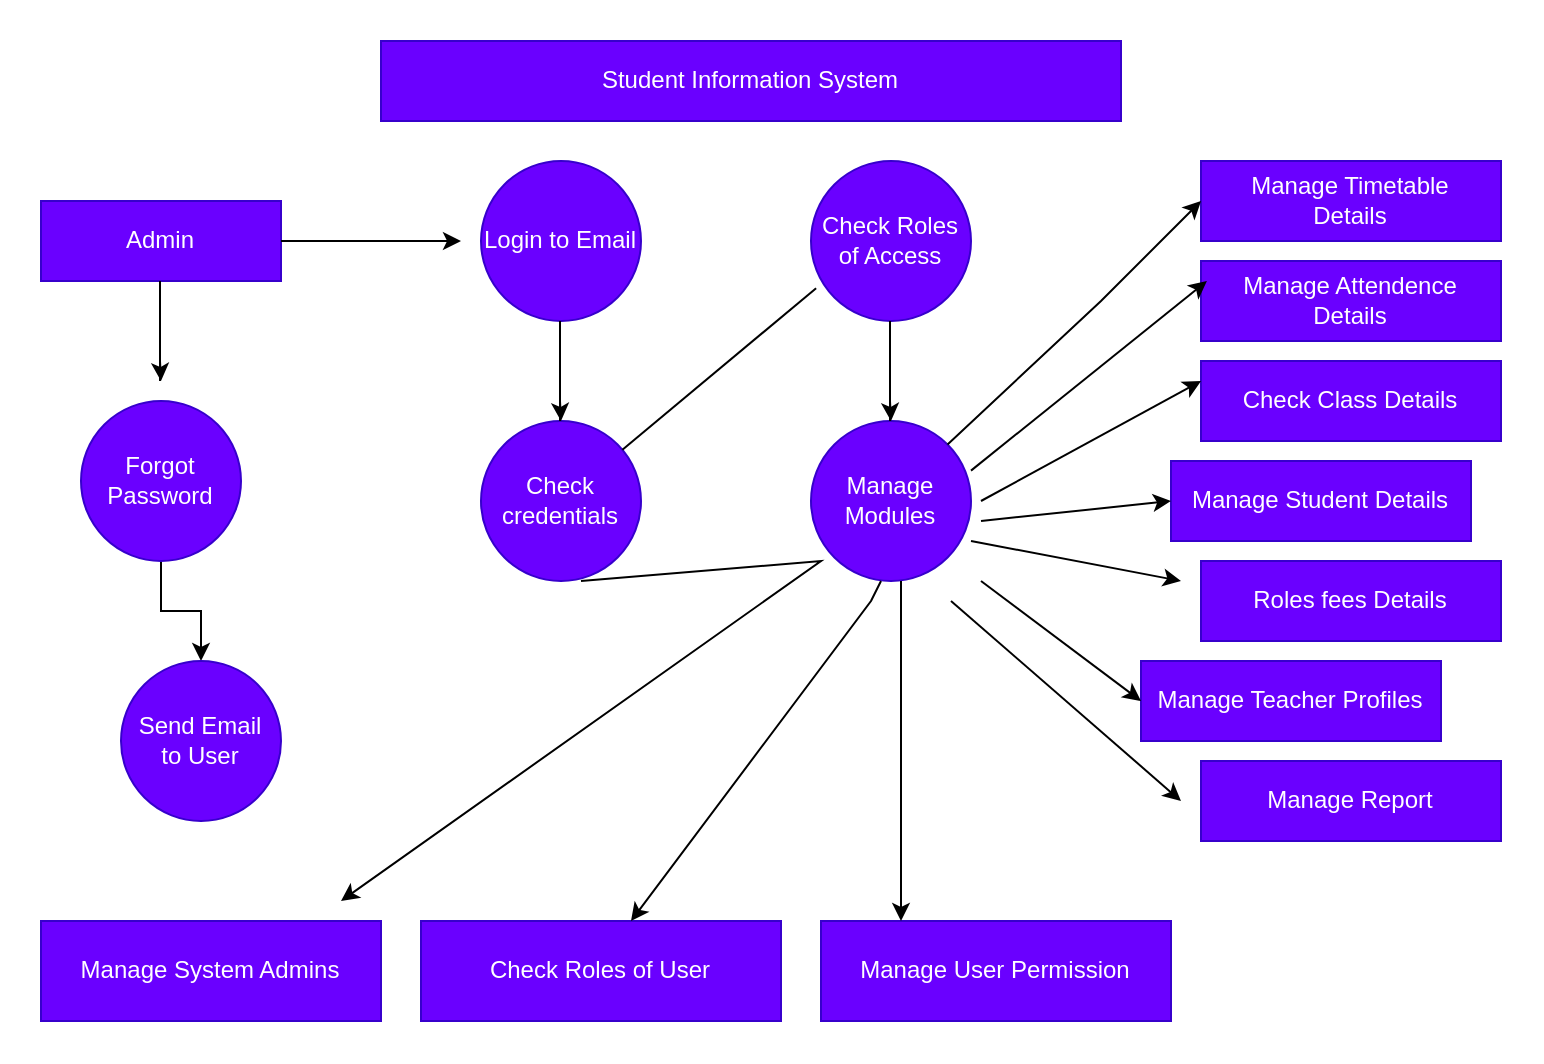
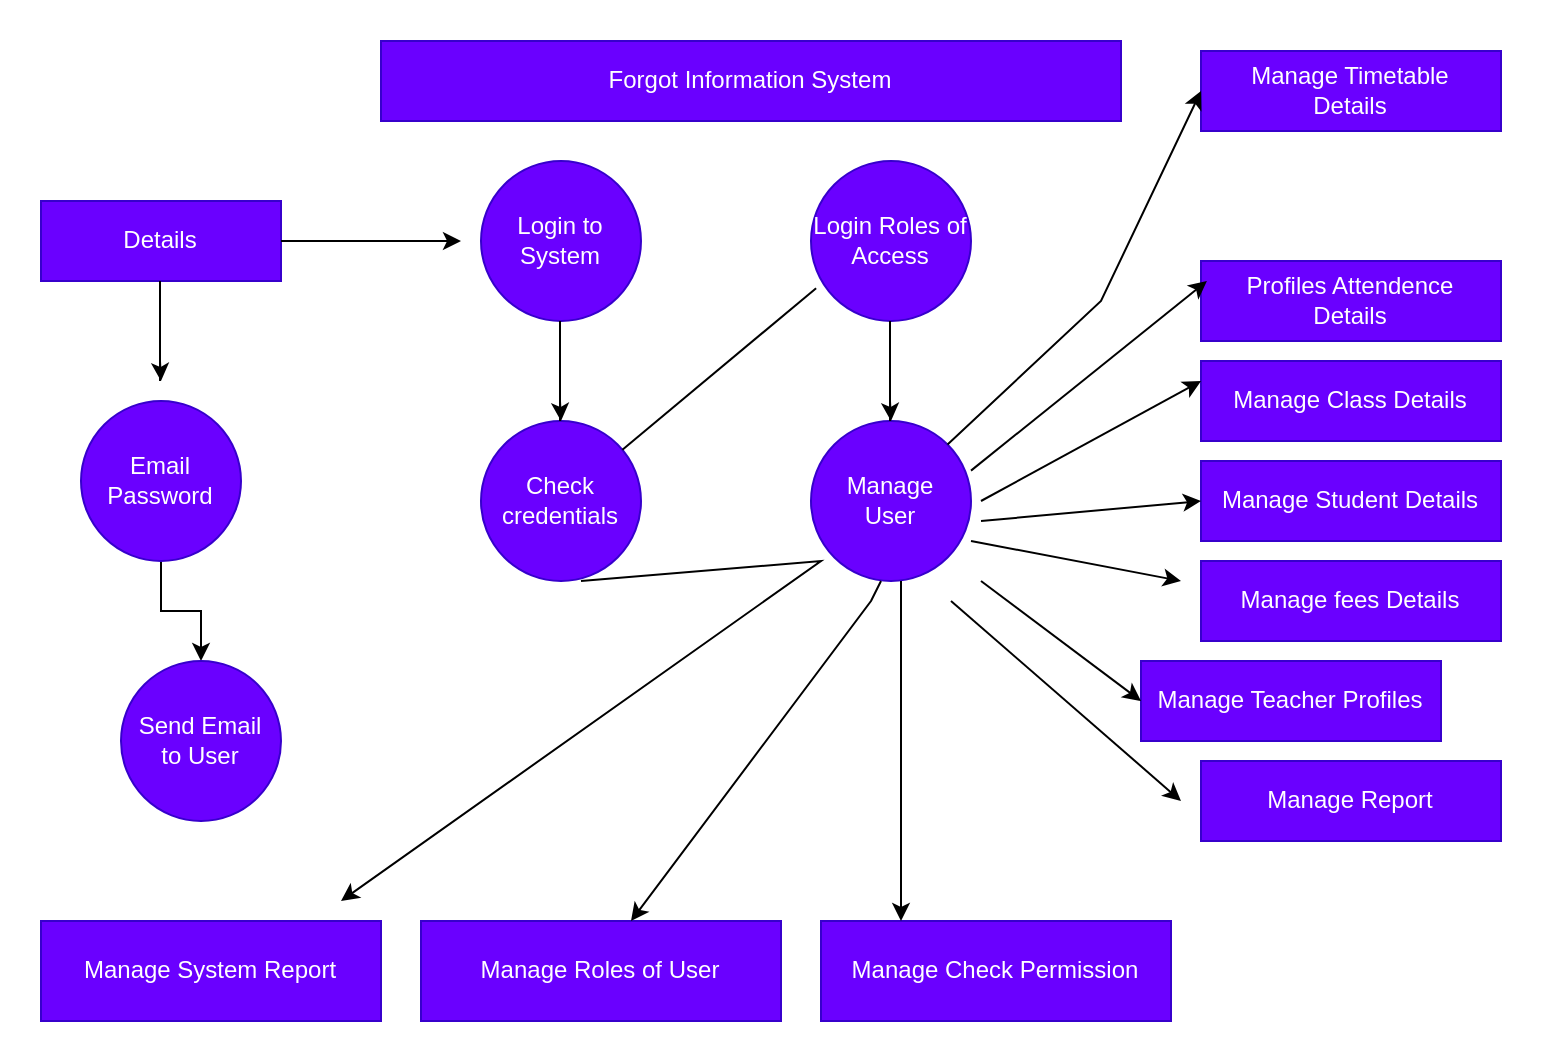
(751, 81) -> (751, 81)
(1351, 201) -> (1351, 91)
(161, 241) -> (161, 241)
(561, 241) -> (561, 241)
(891, 241) -> (891, 241)
(1351, 301) -> (1351, 301)
(1351, 401) -> (1351, 401)
(161, 481) -> (161, 481)
(891, 501) -> (891, 501)
(1321, 501) -> (1351, 501)
(1351, 601) -> (1351, 601)
(211, 971) -> (211, 971)
(601, 971) -> (601, 971)
(996, 971) -> (996, 971)
